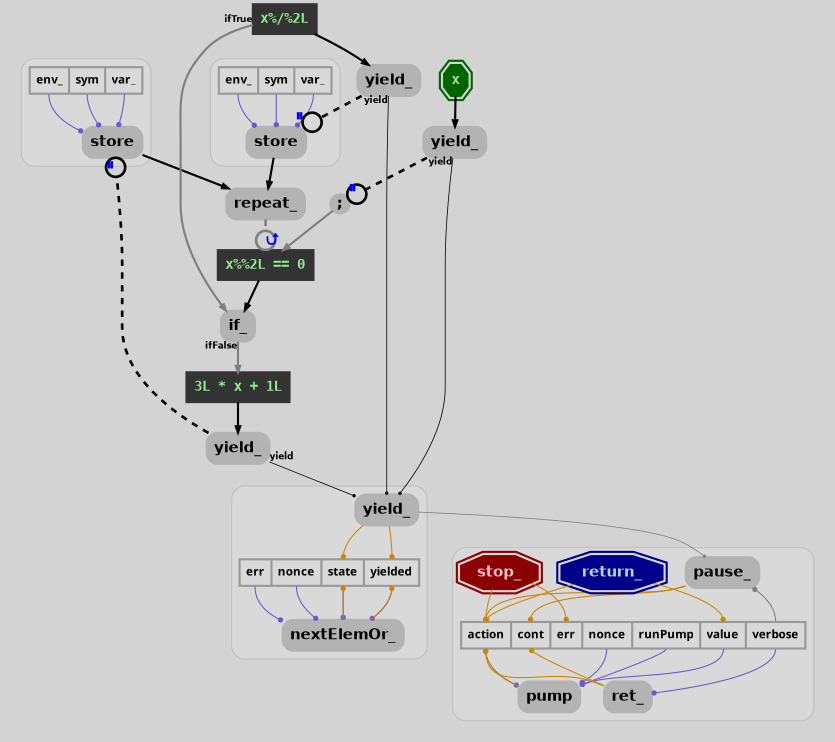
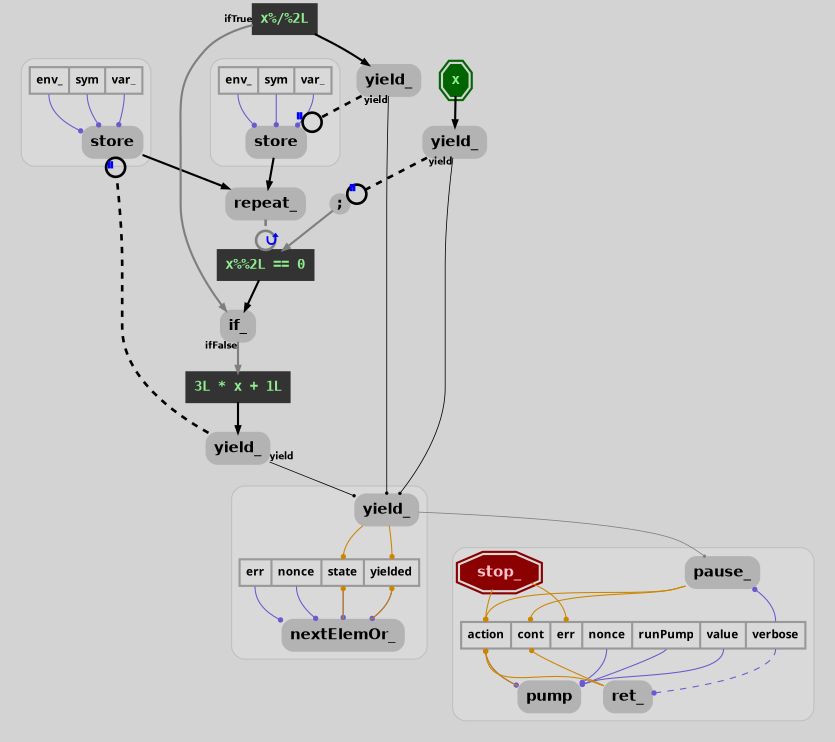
(612, 573) -> none
(770, 604) -> (770, 604)
(721, 681) -> (721, 681)
